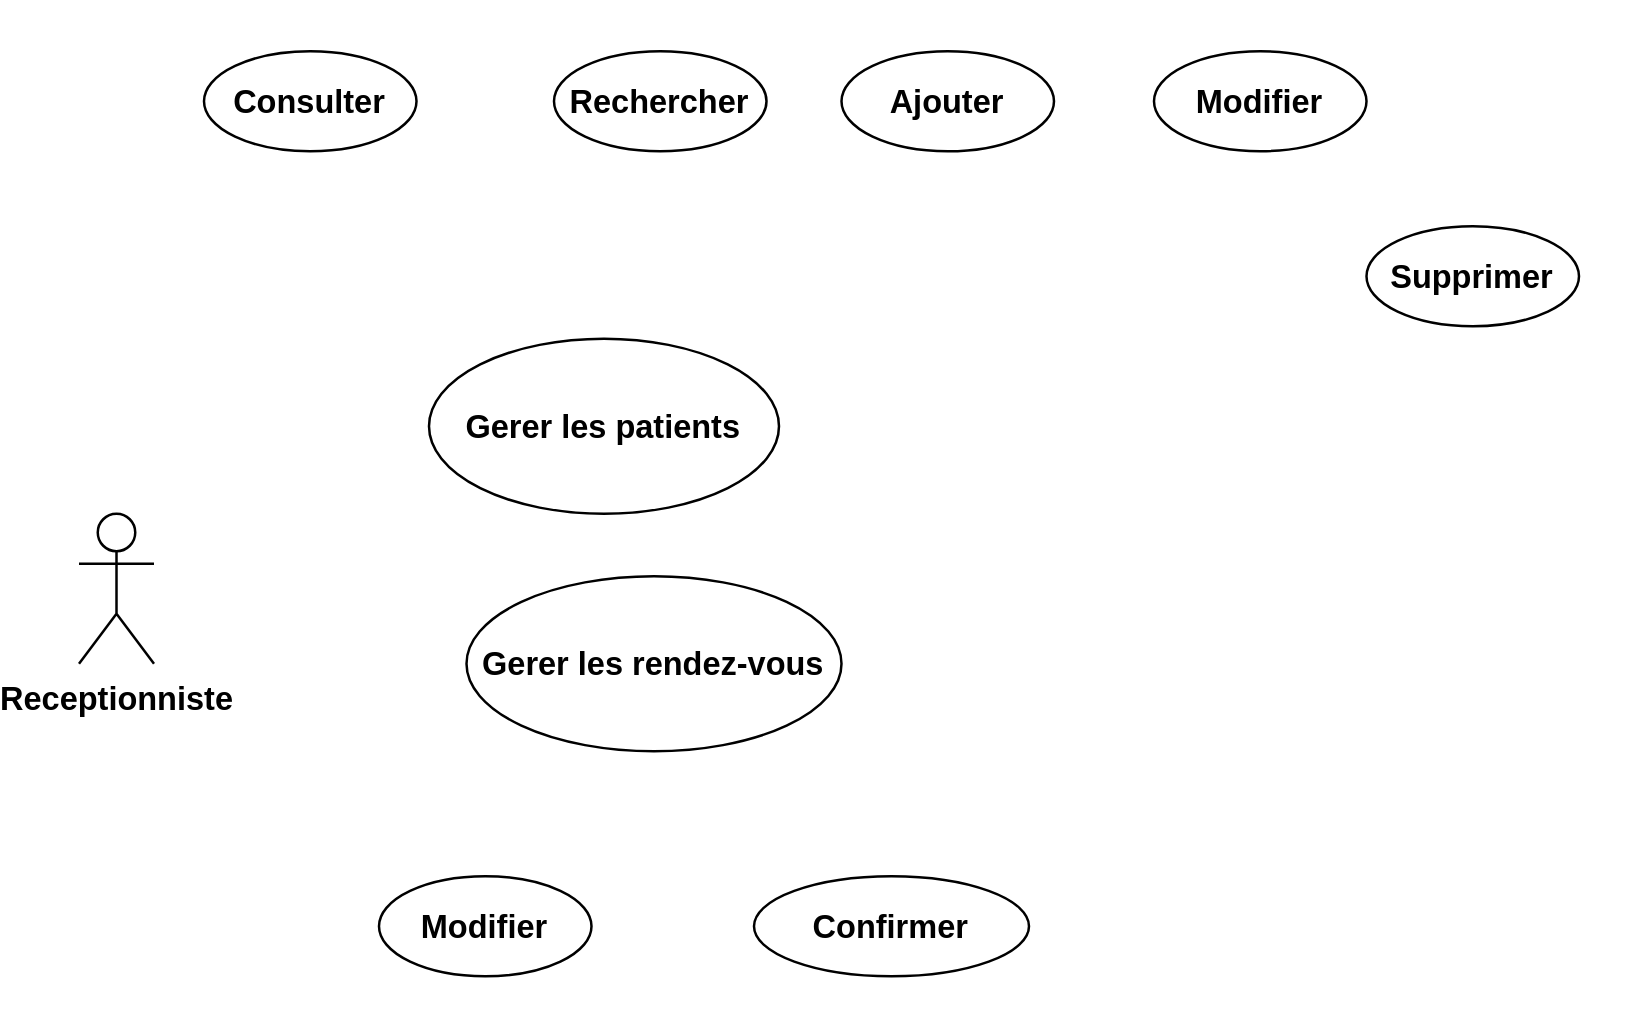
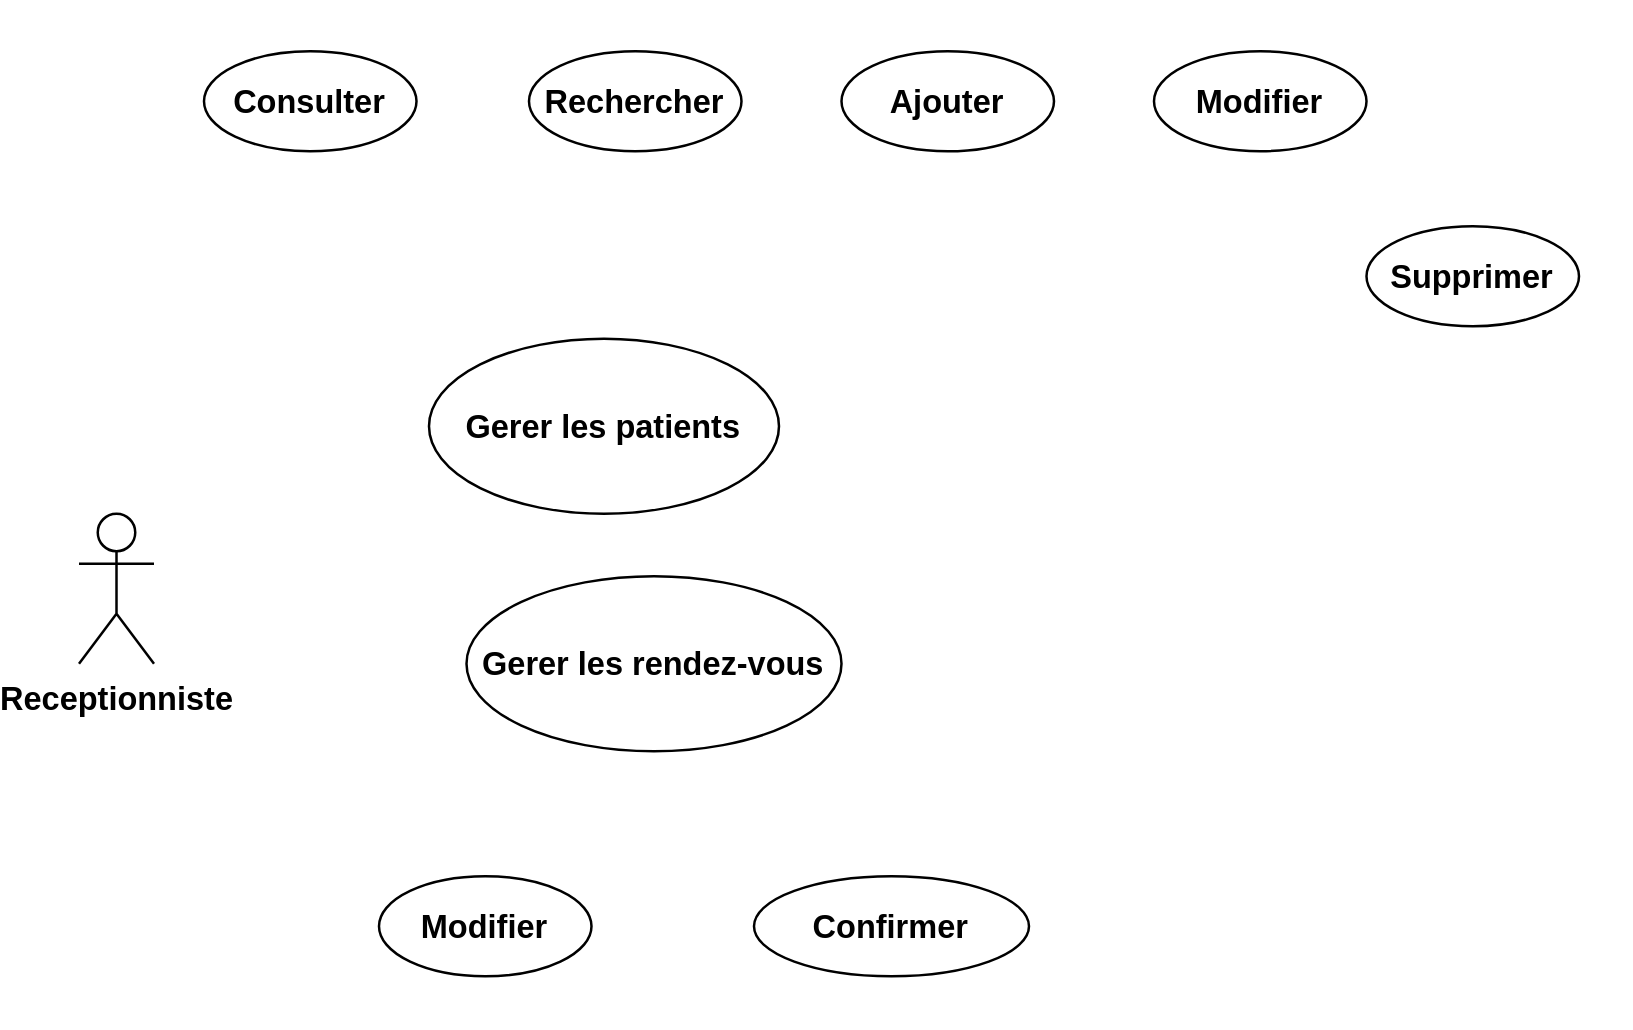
(660, 101) -> (635, 101)
